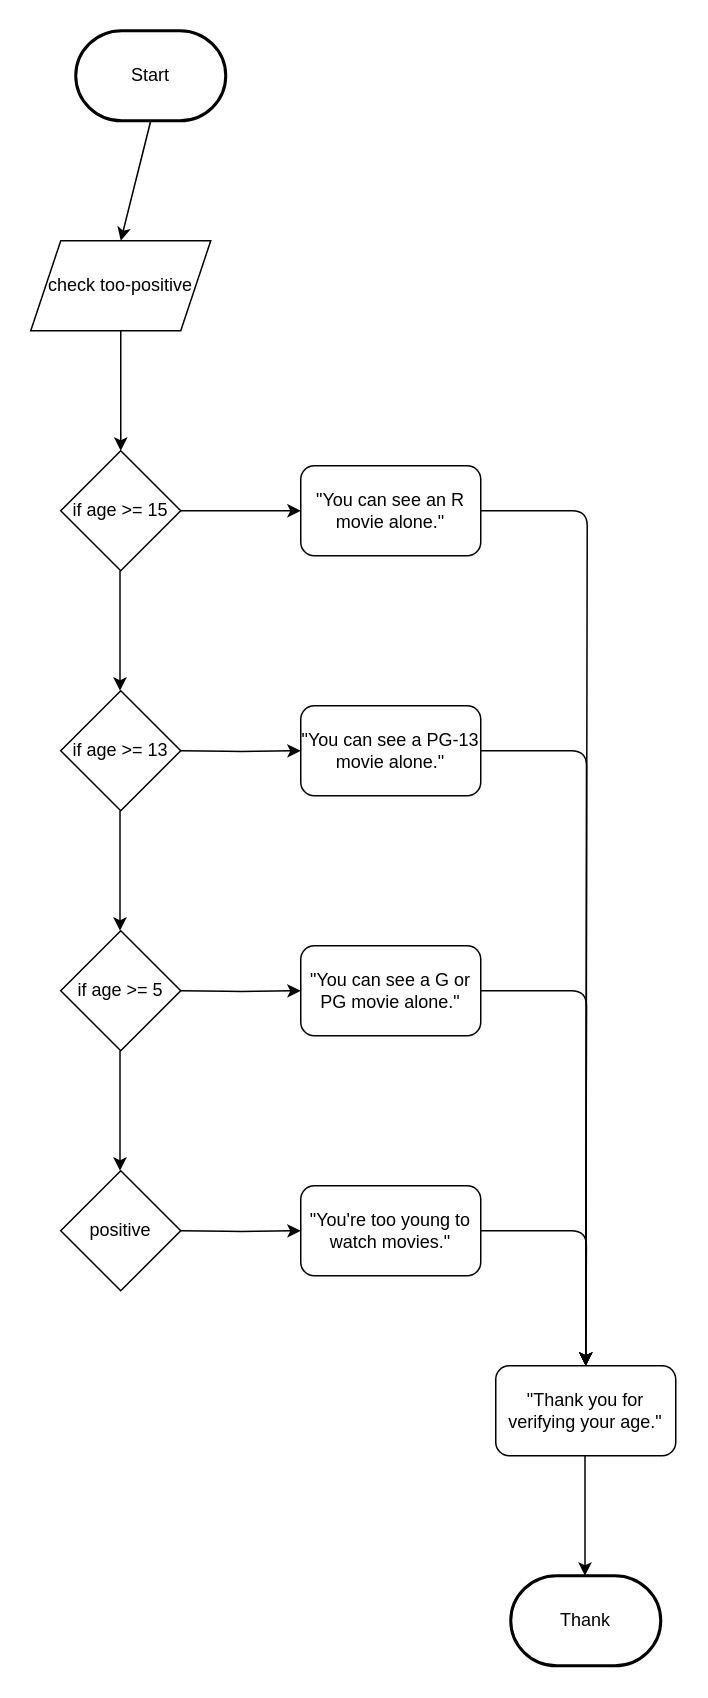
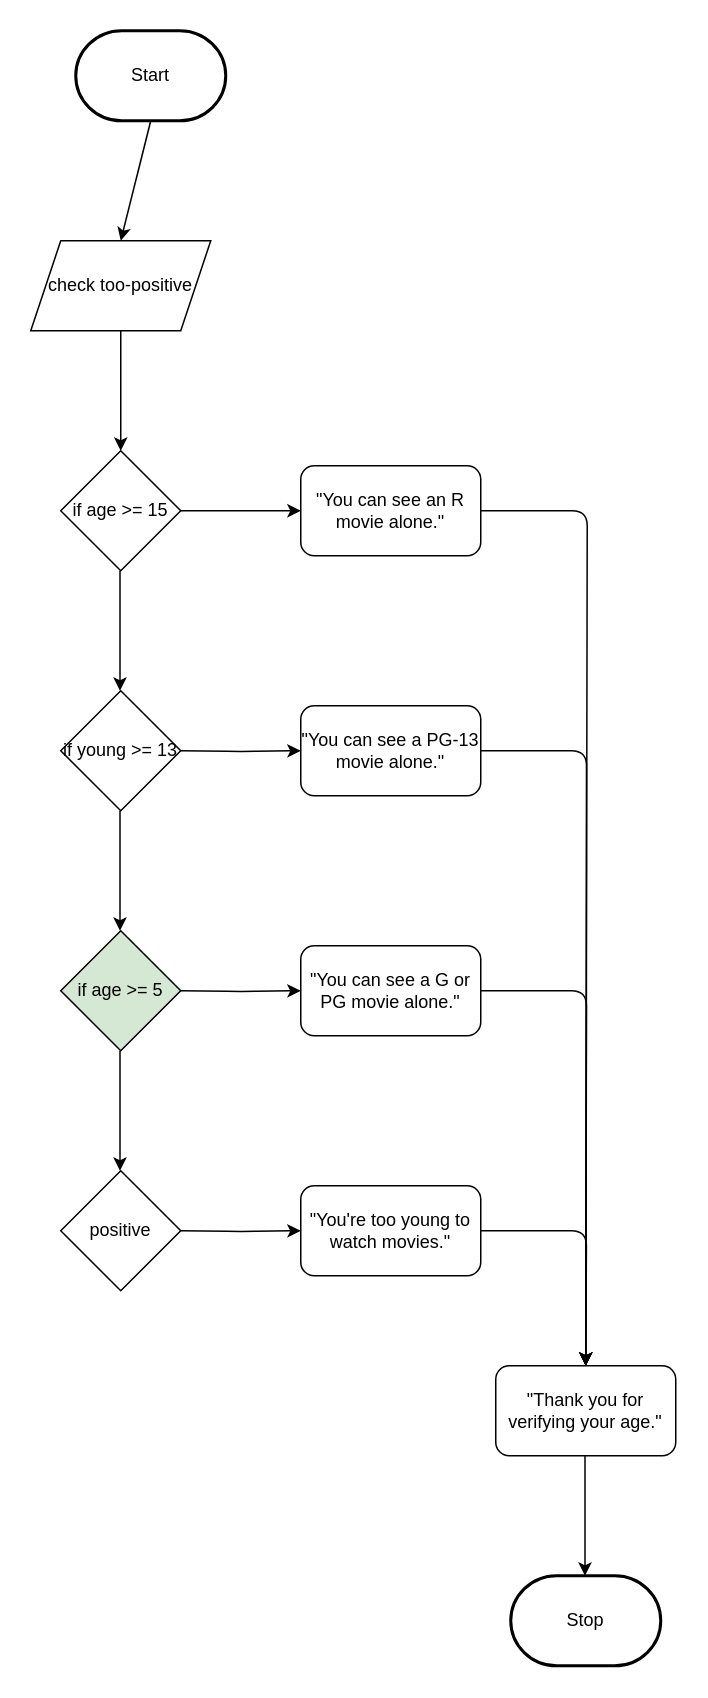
(121, 751) -> (121, 751)
(121, 991) -> (121, 991)
(586, 1621) -> (586, 1621)
